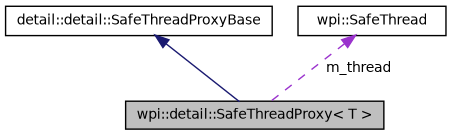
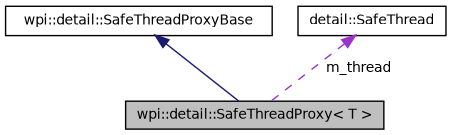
(139, 21) -> (139, 21)
(372, 21) -> (372, 21)
